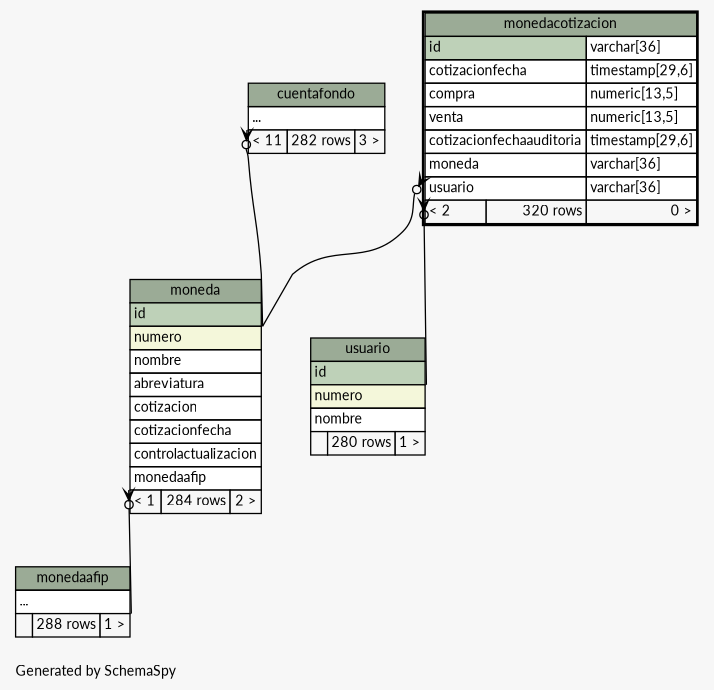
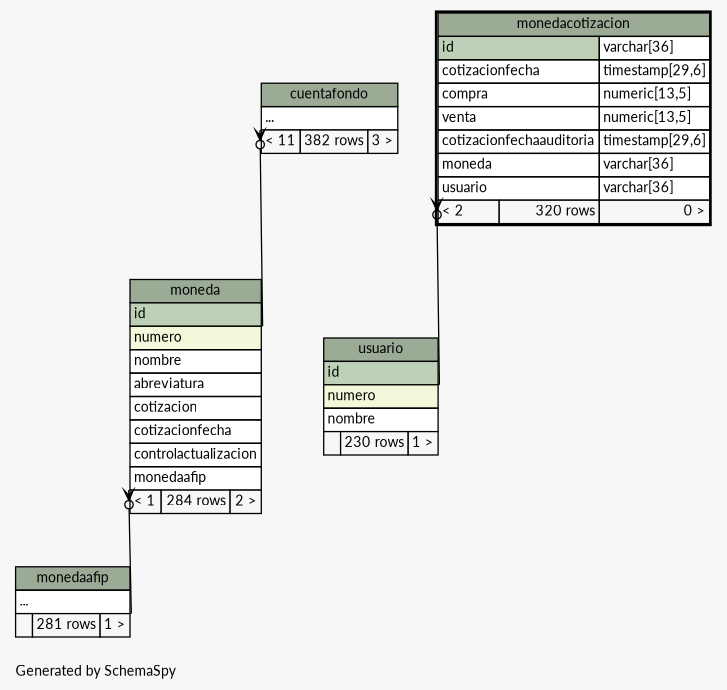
(321, 141) -> (334, 141)
(339, 255) -> none
(361, 443) -> (374, 443)
(66, 625) -> (66, 625)
